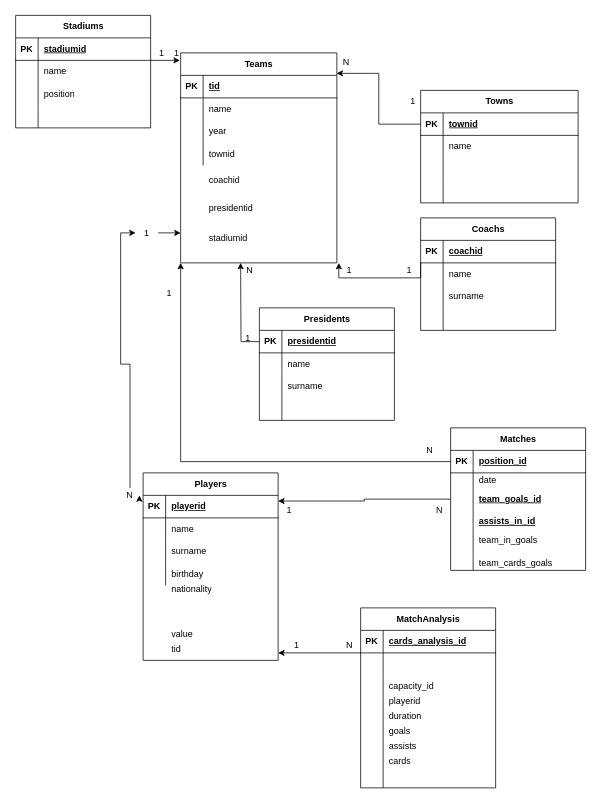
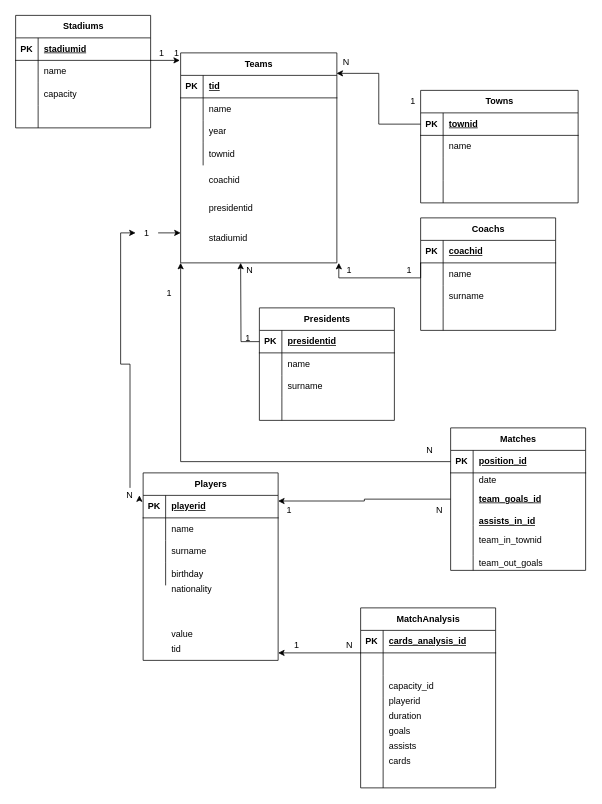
(62, 94) -> (63, 94)
(509, 540) -> (512, 540)
(518, 563) -> (513, 563)
